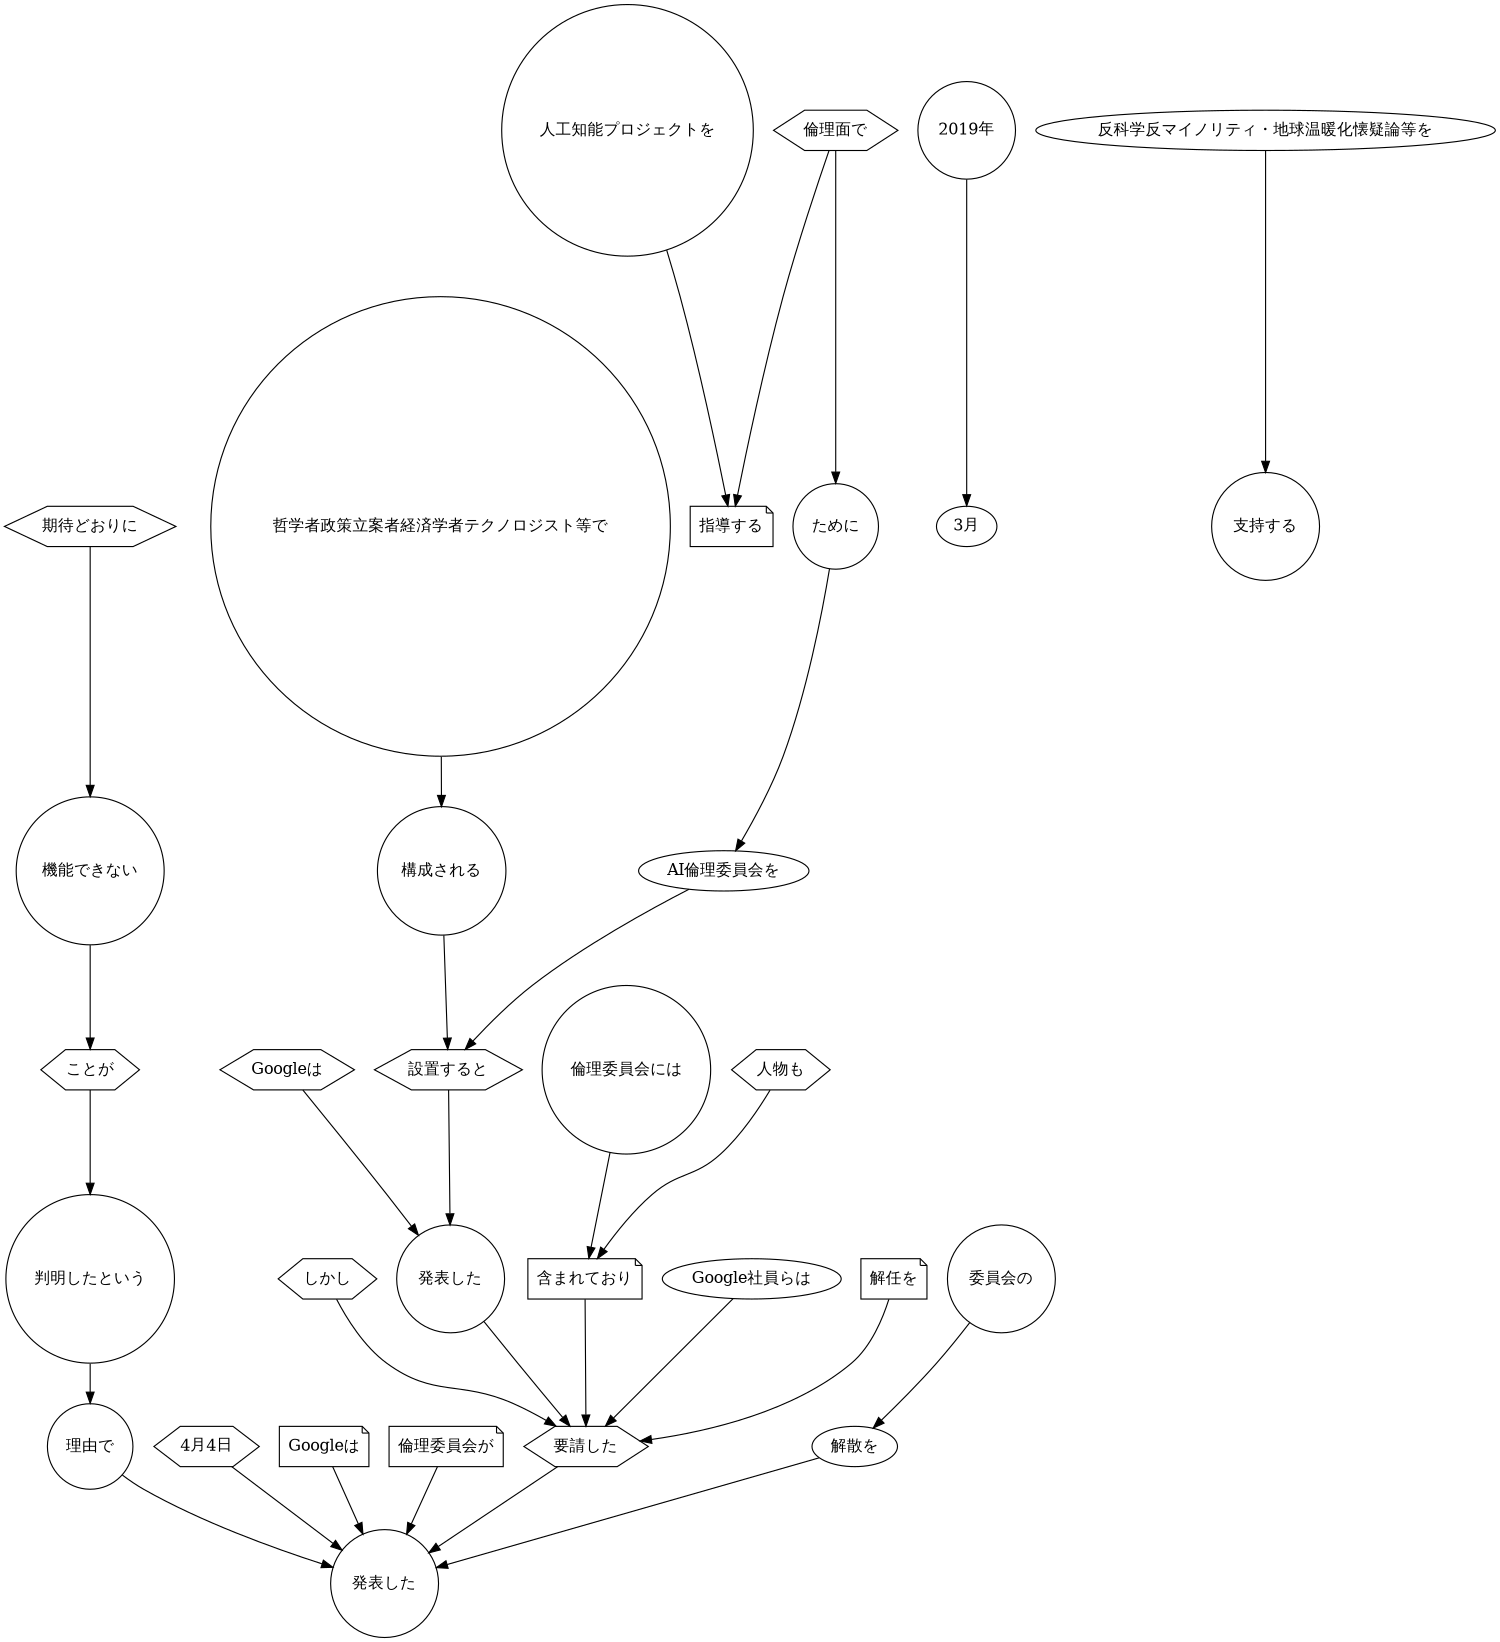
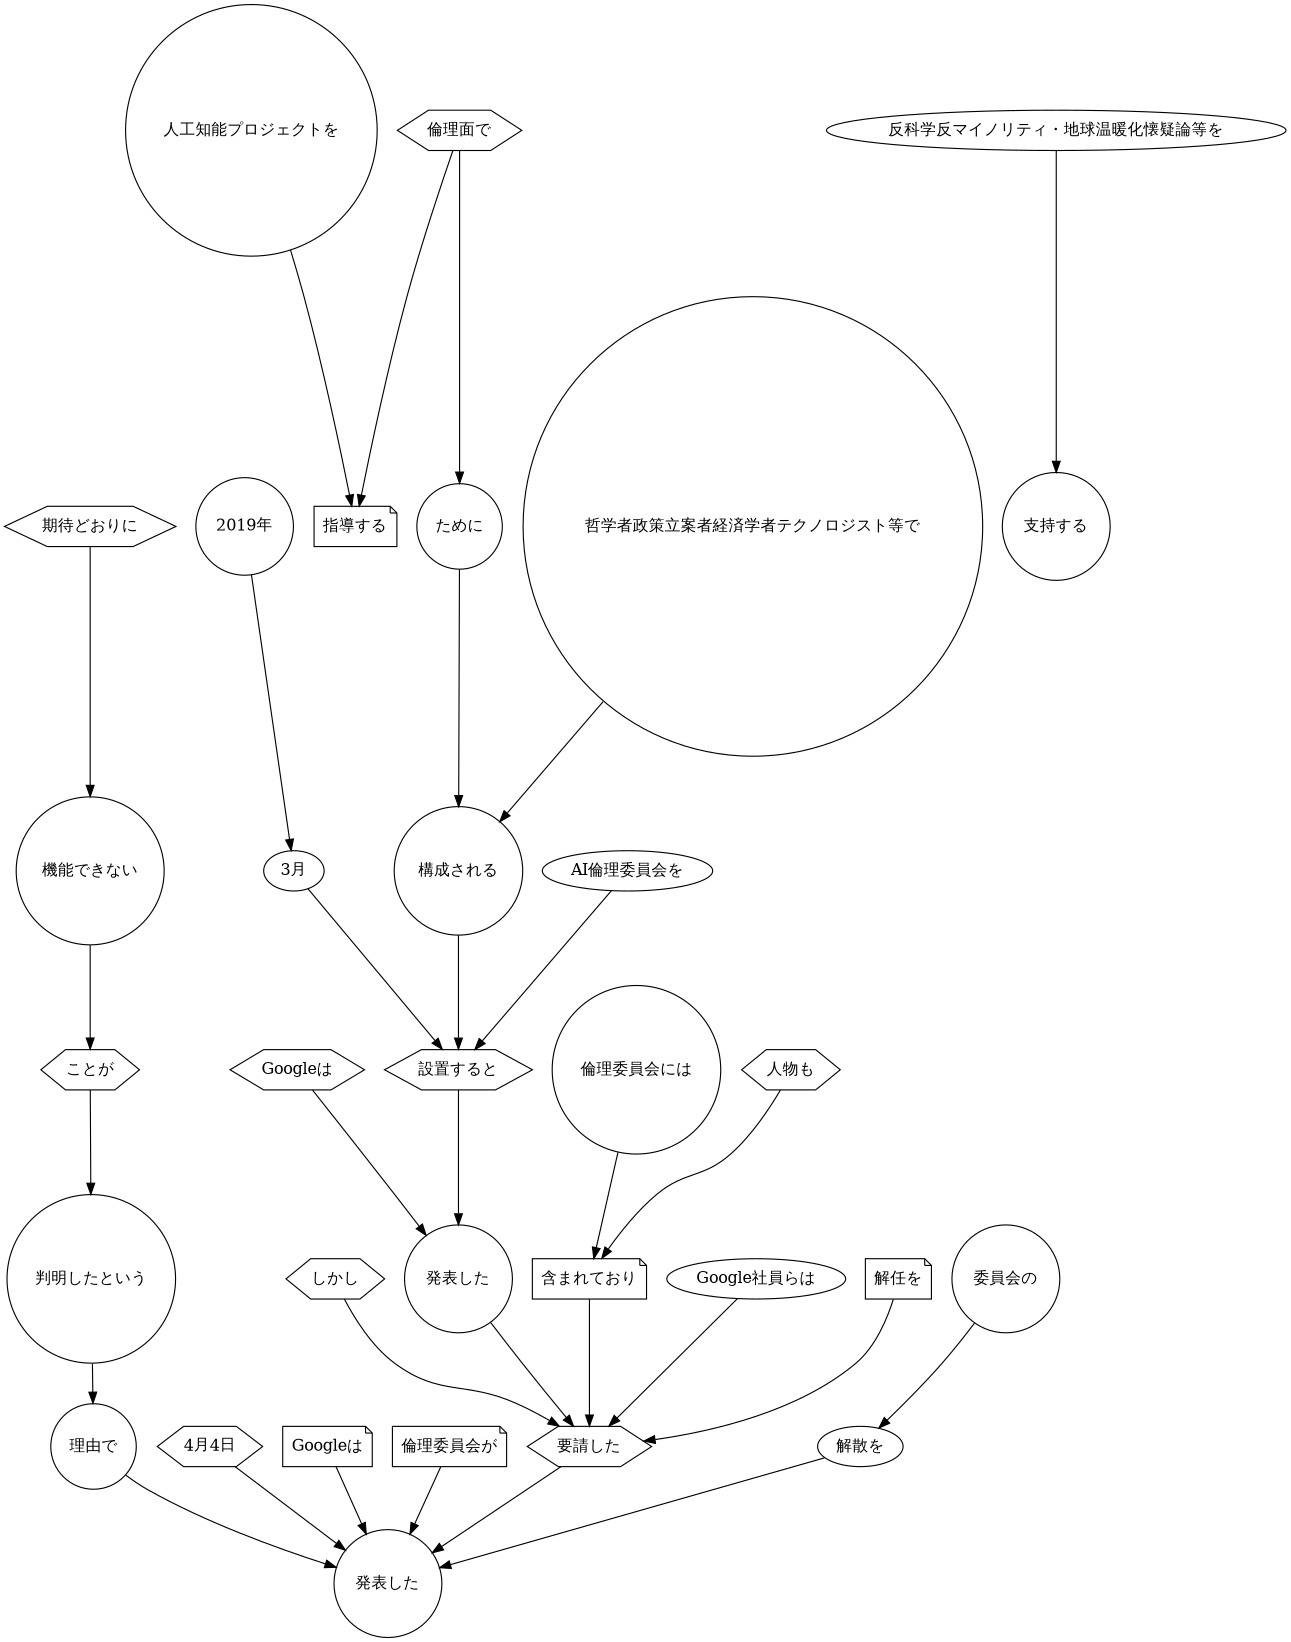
(798, 709) -> (459, 683)
none -> (371, 965)
